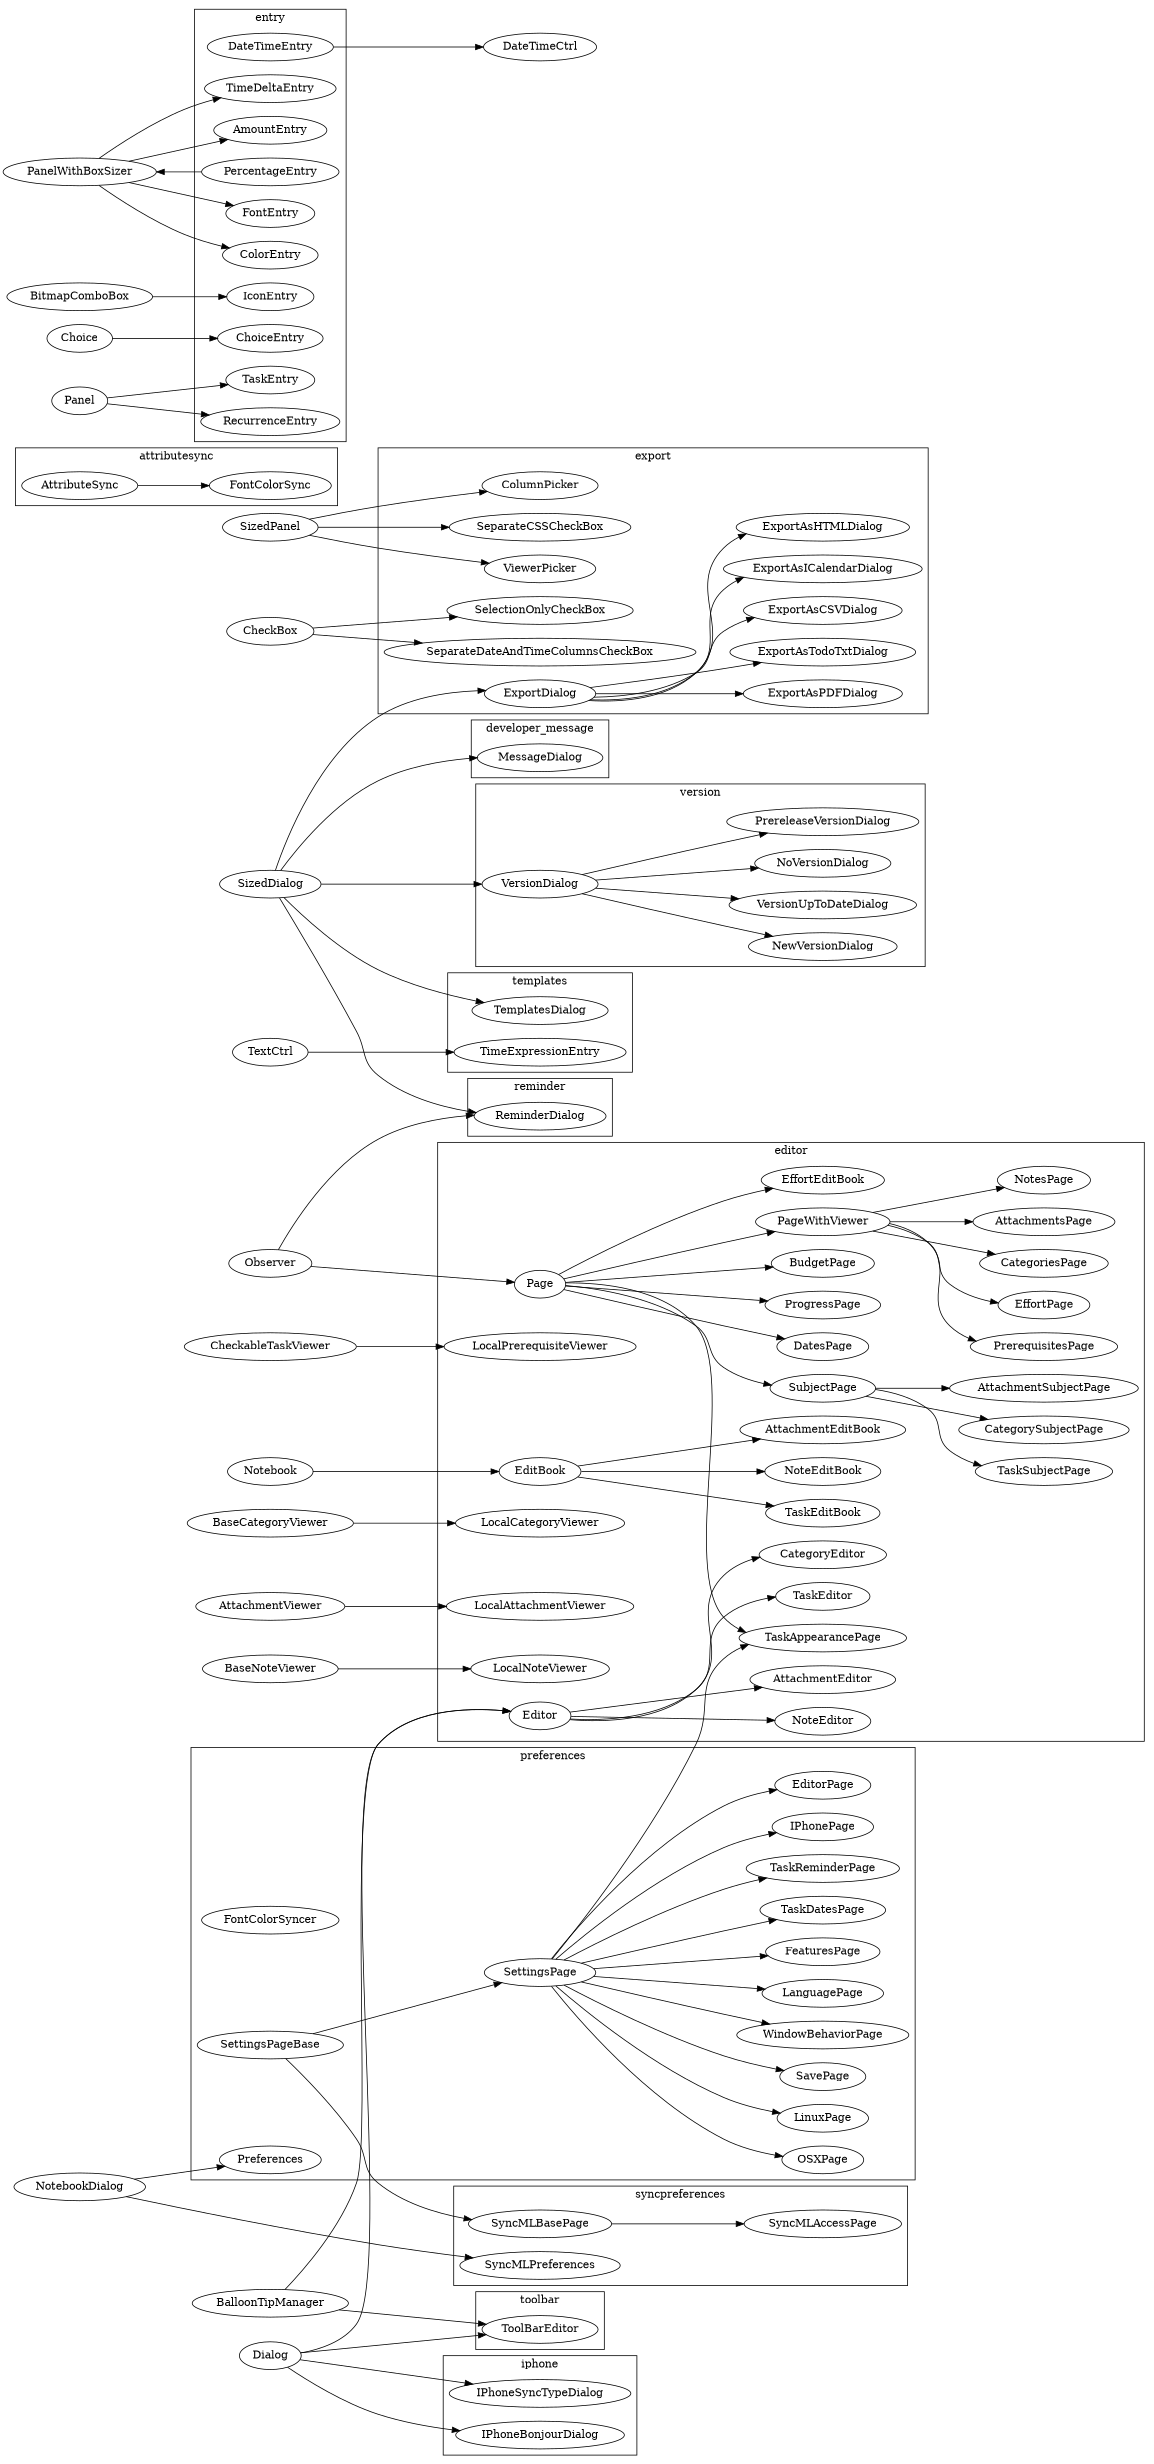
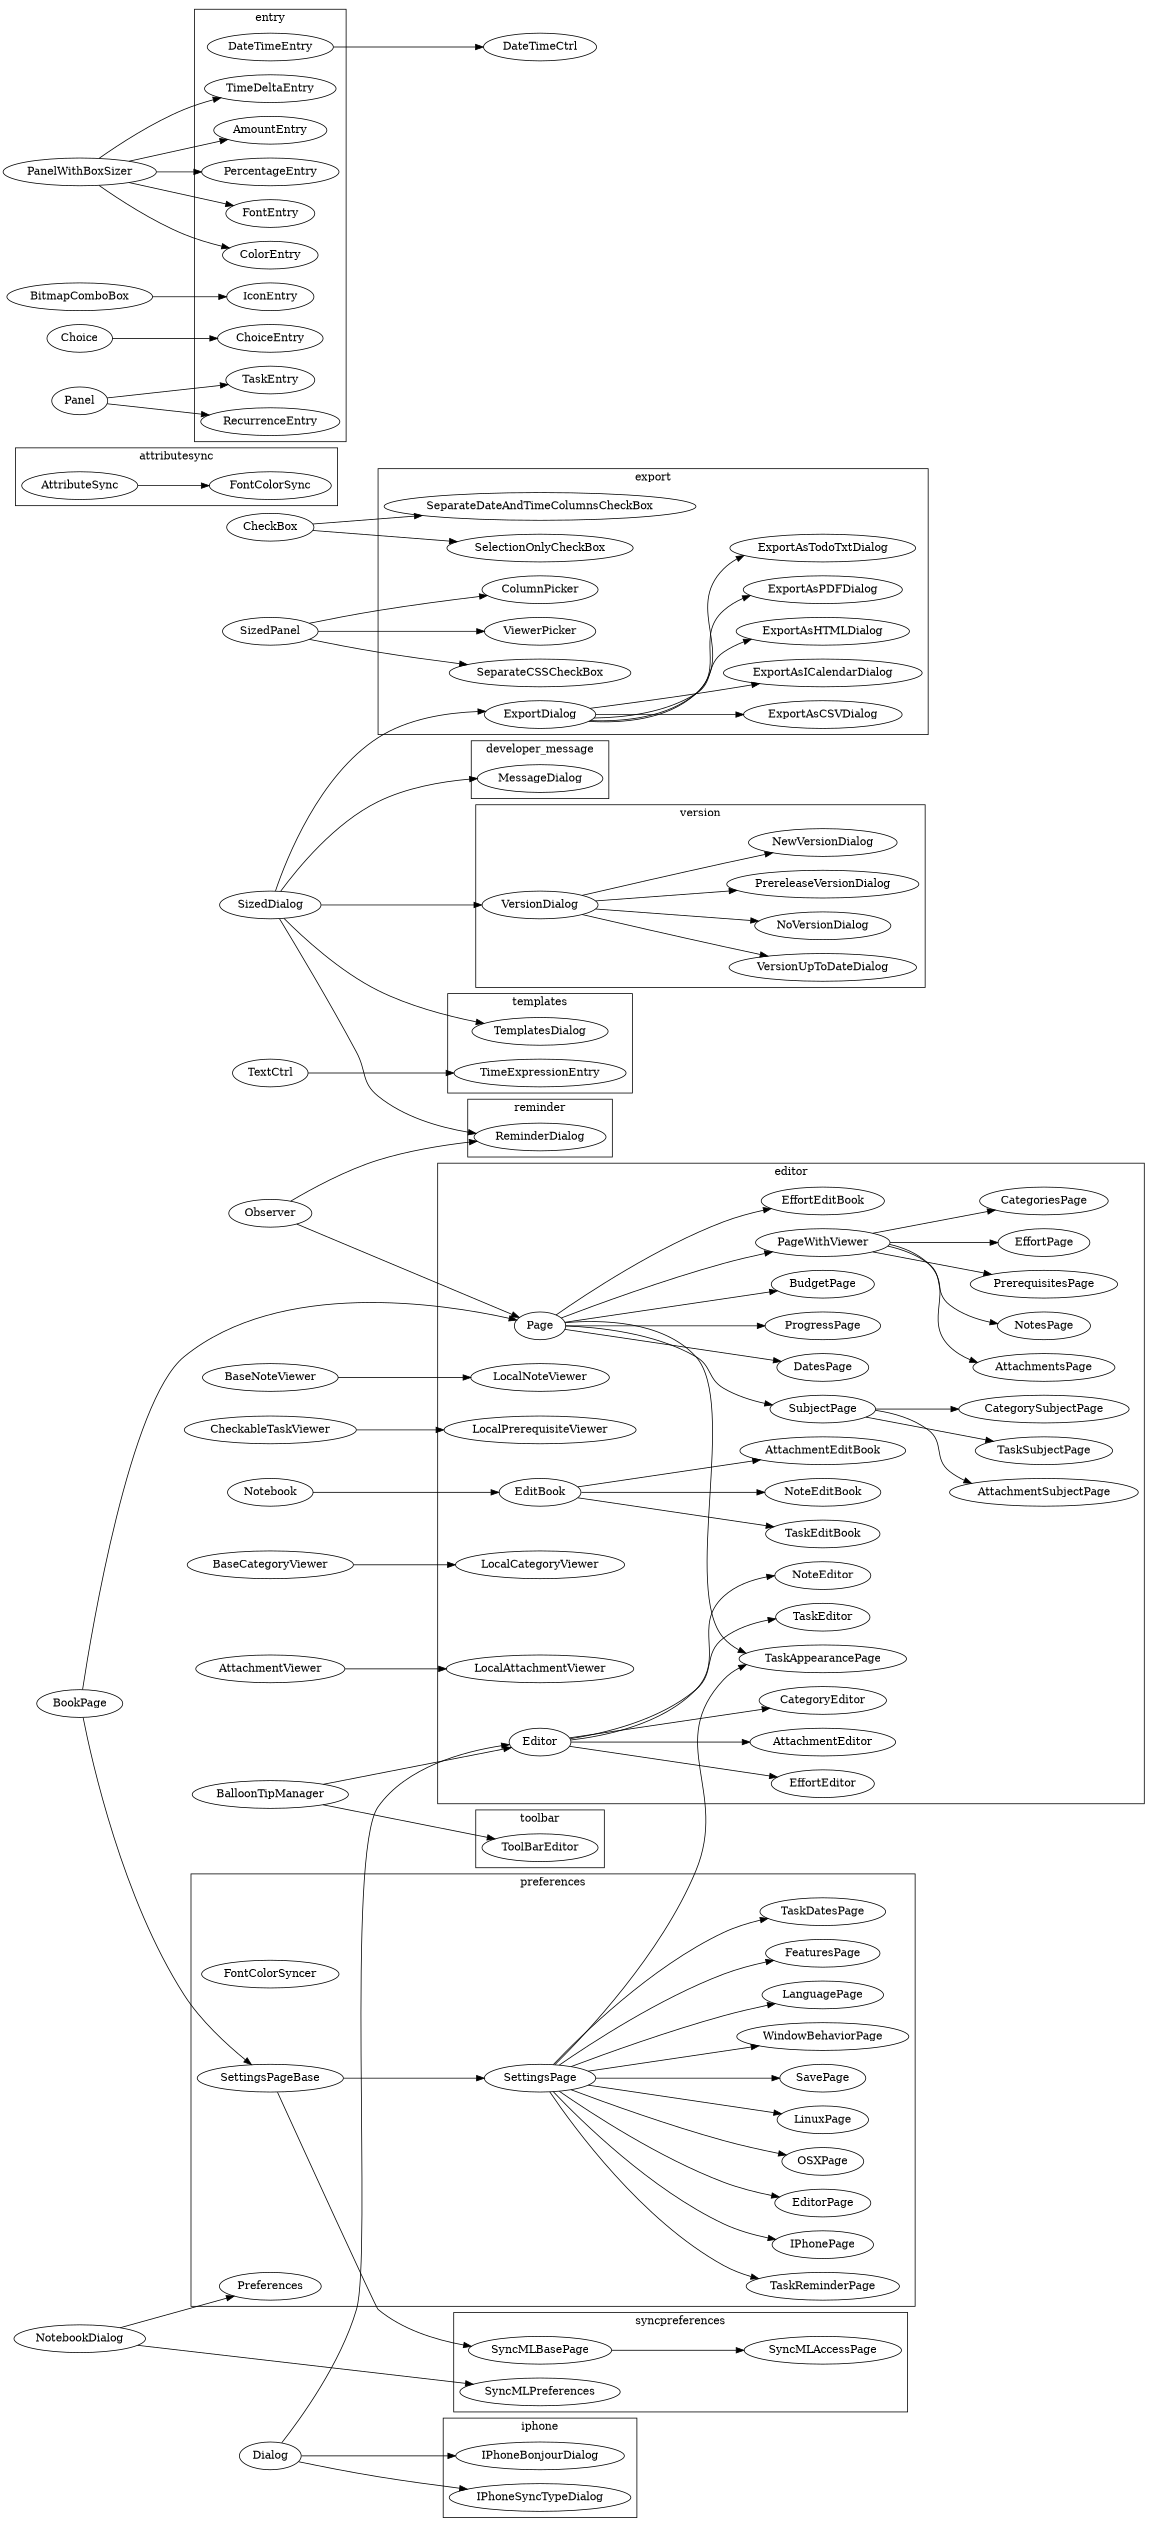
(183, 172) -> (175, 172)
none -> (80, 1704)
none -> (823, 1784)
(389, 2344) -> none
